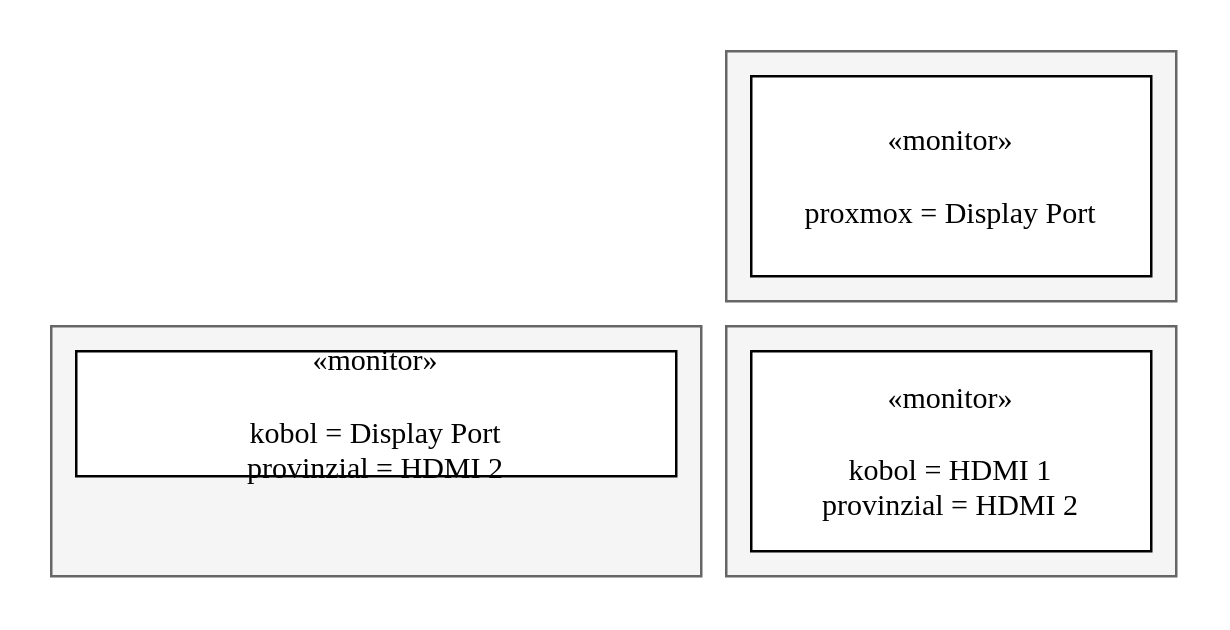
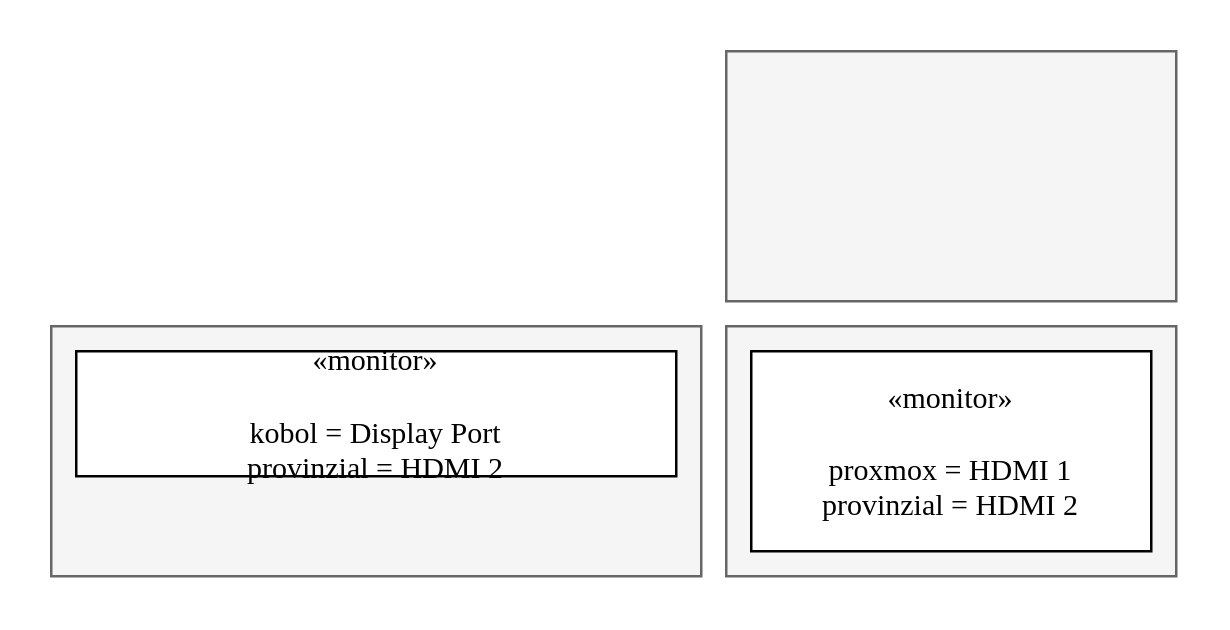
(951, 176) -> none
(951, 451) -> (951, 451)
